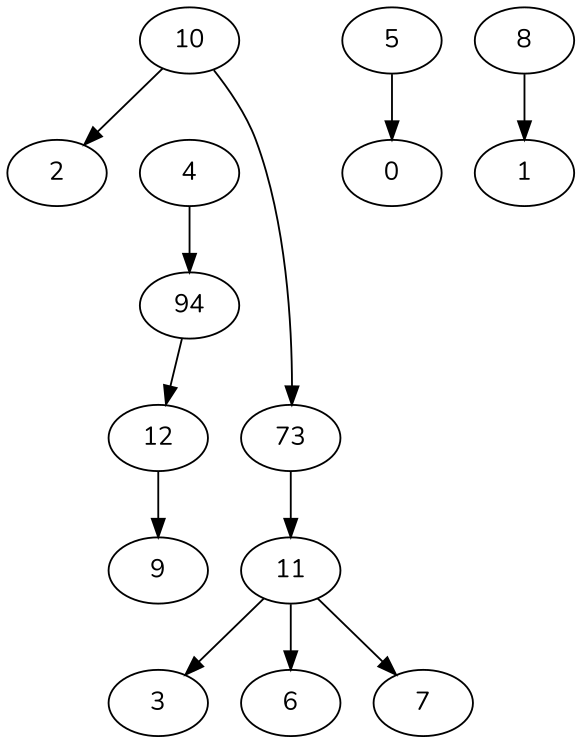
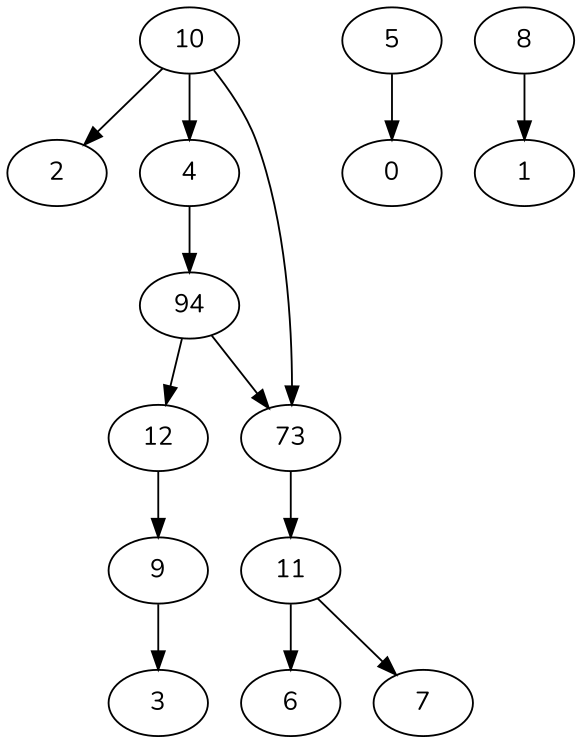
none -> (190, 98)
none -> (234, 364)
(231, 630) -> (158, 628)
